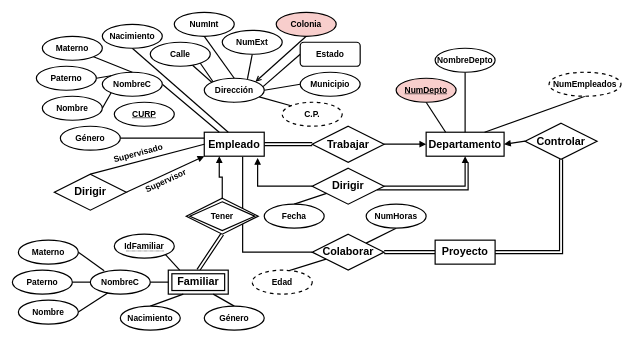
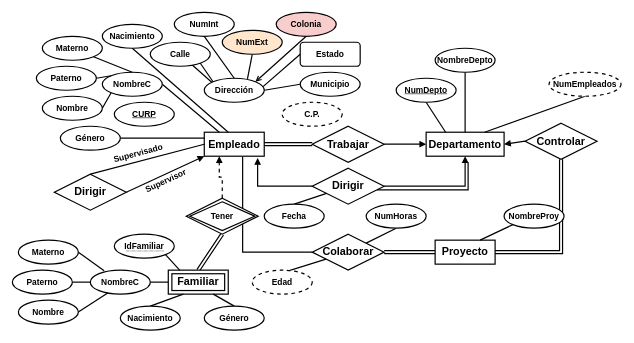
(252, 42) -> (252, 42)
(426, 90) -> (426, 90)
(276, 102) -> none
(222, 178) -> (222, 178)
none -> (534, 216)
none -> (494, 234)
